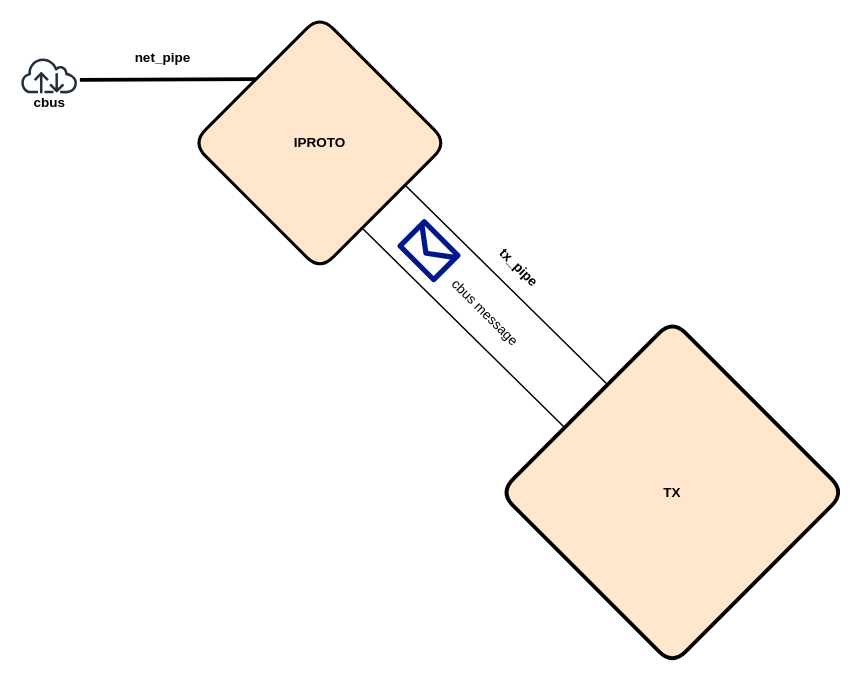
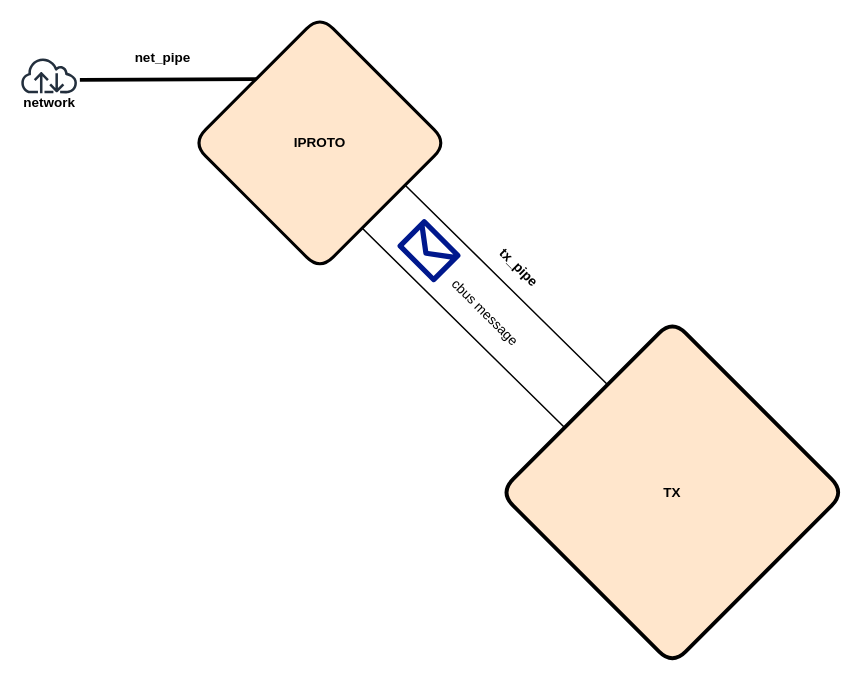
(50, 102) -> (50, 102)
